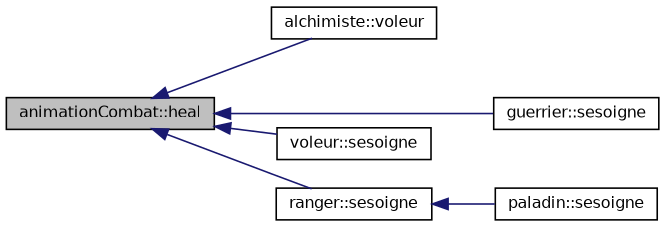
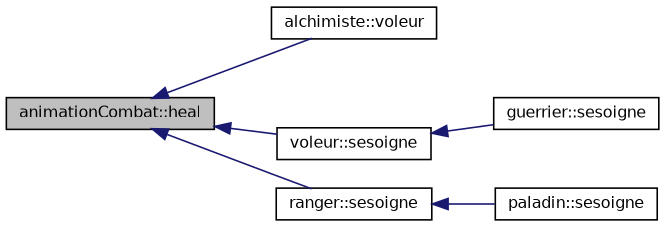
(362, 114) -> (470, 128)
